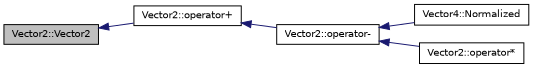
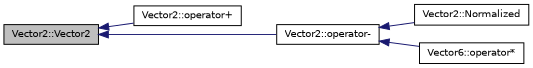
(472, 15) -> (472, 15)
(264, 26) -> (192, 34)
(472, 53) -> (472, 53)
